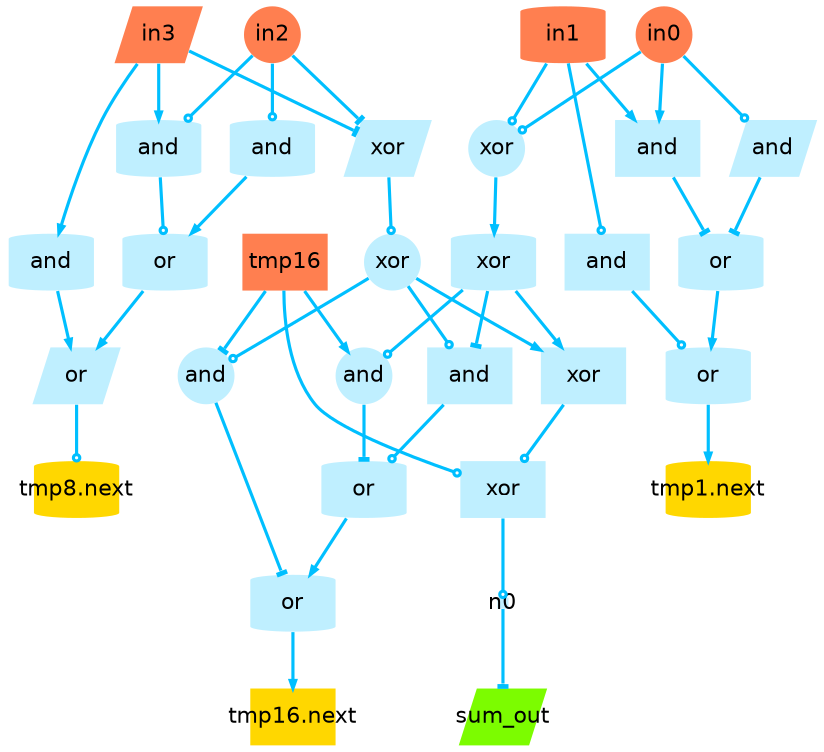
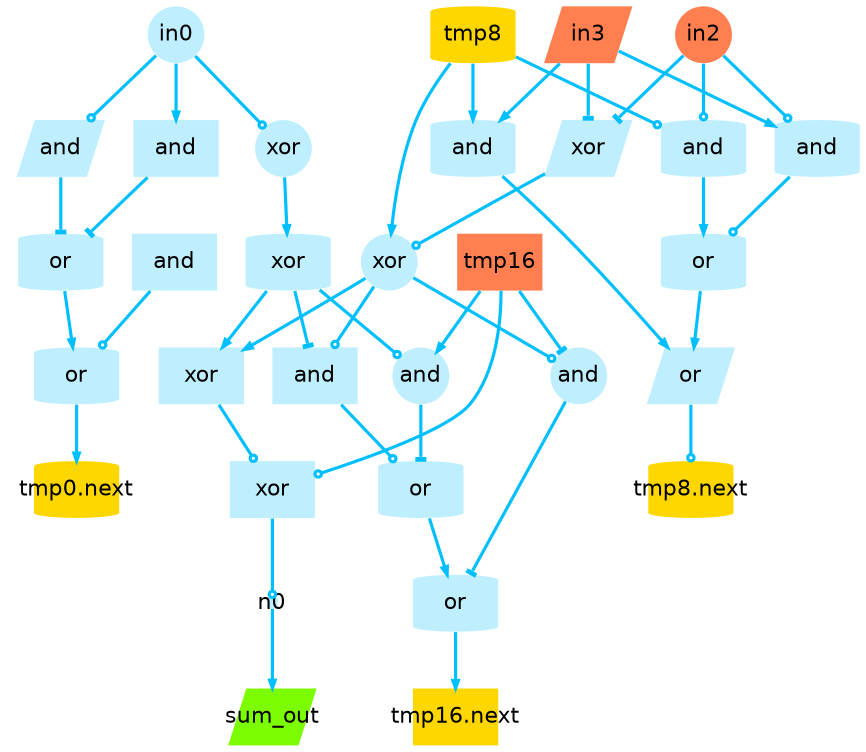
none -> (473, 35)
(563, 35) -> none
(664, 35) -> (176, 35)
(708, 490) -> (77, 490)
(503, 646) -> (272, 645)
